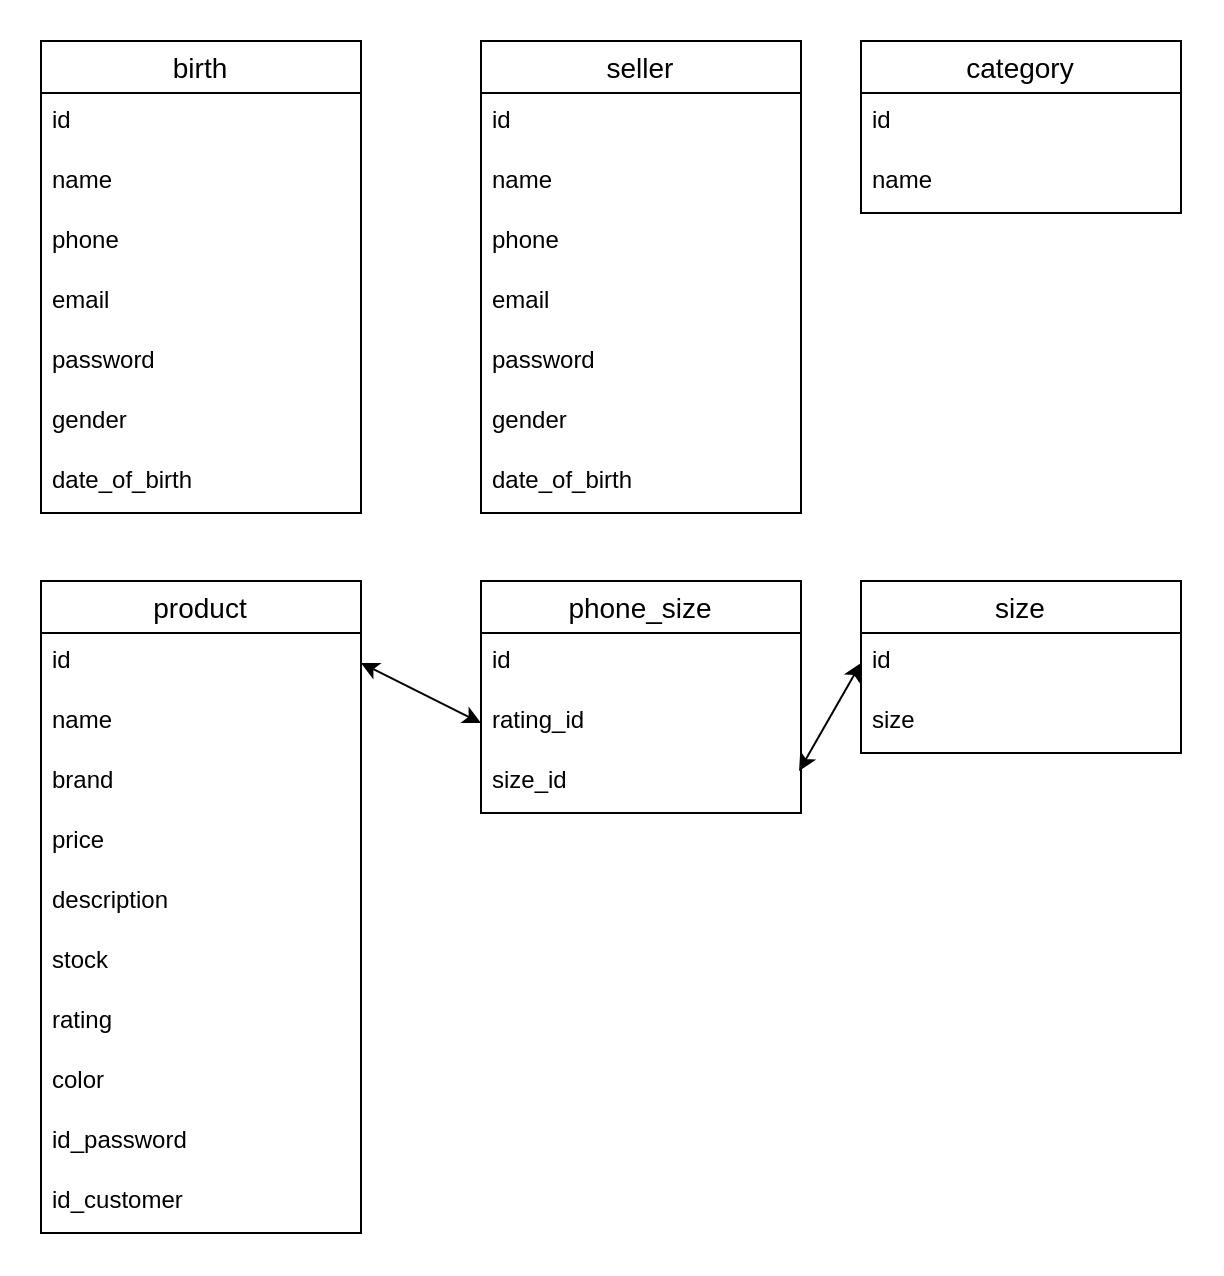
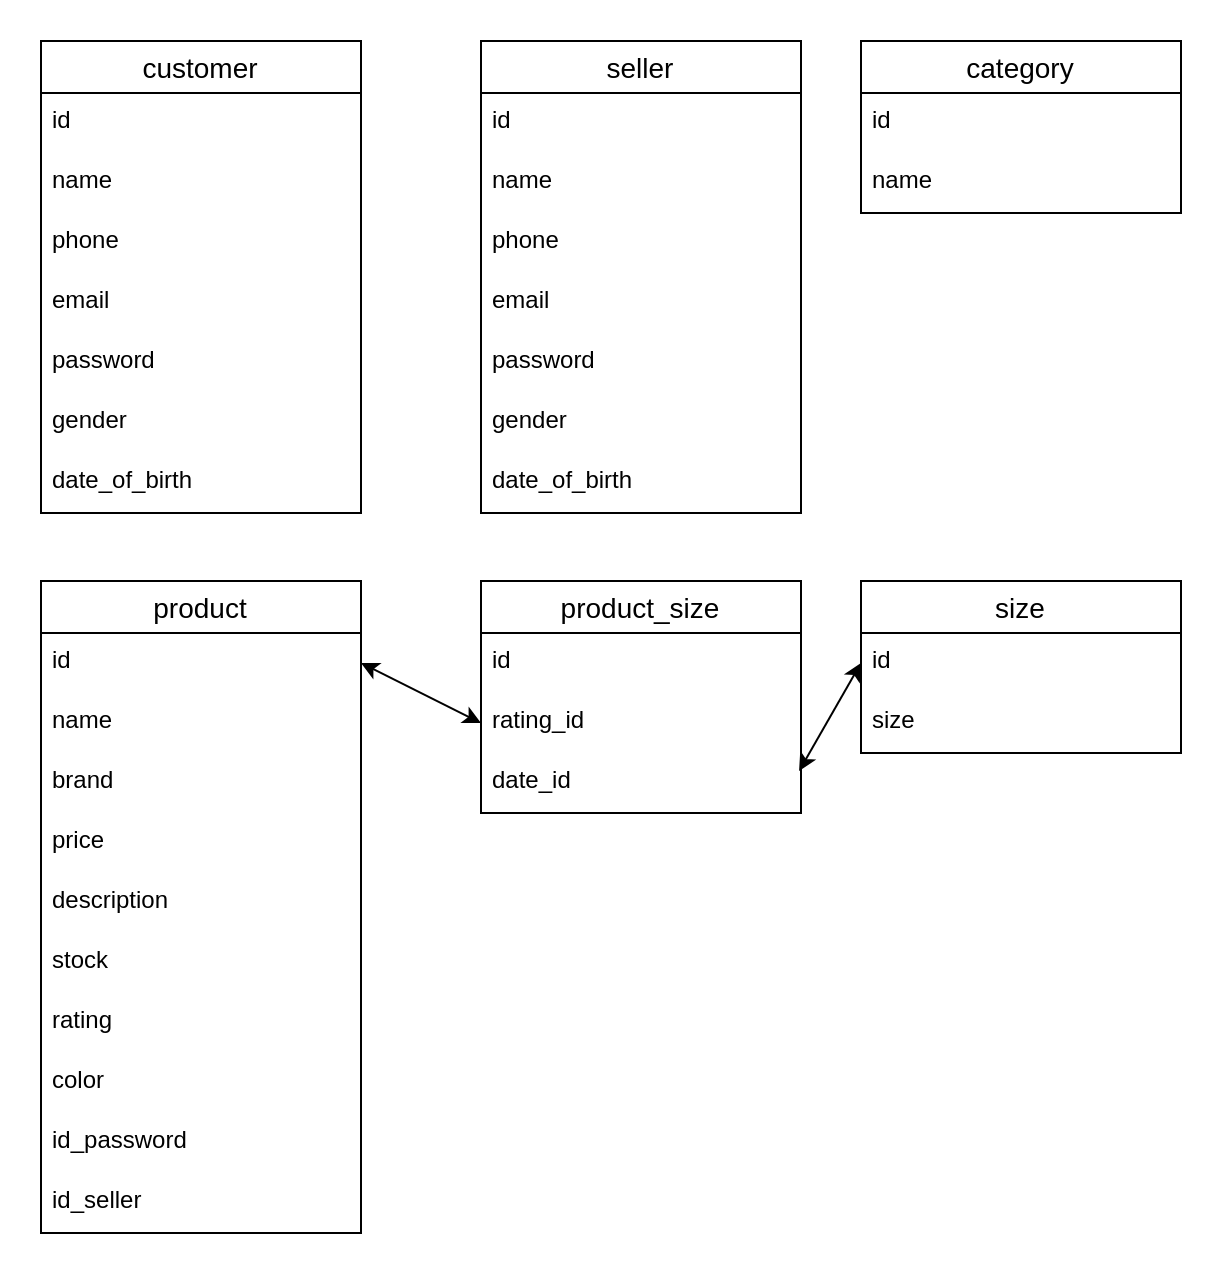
(200, 69) -> (200, 69)
(640, 609) -> (640, 609)
(533, 780) -> (536, 780)
(123, 1200) -> (103, 1200)
